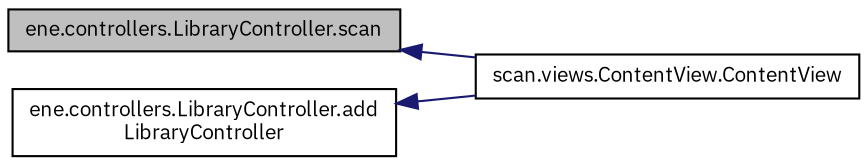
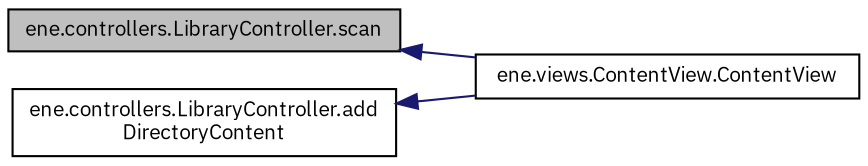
(668, 76) -> (668, 76)
(204, 123) -> (204, 123)
